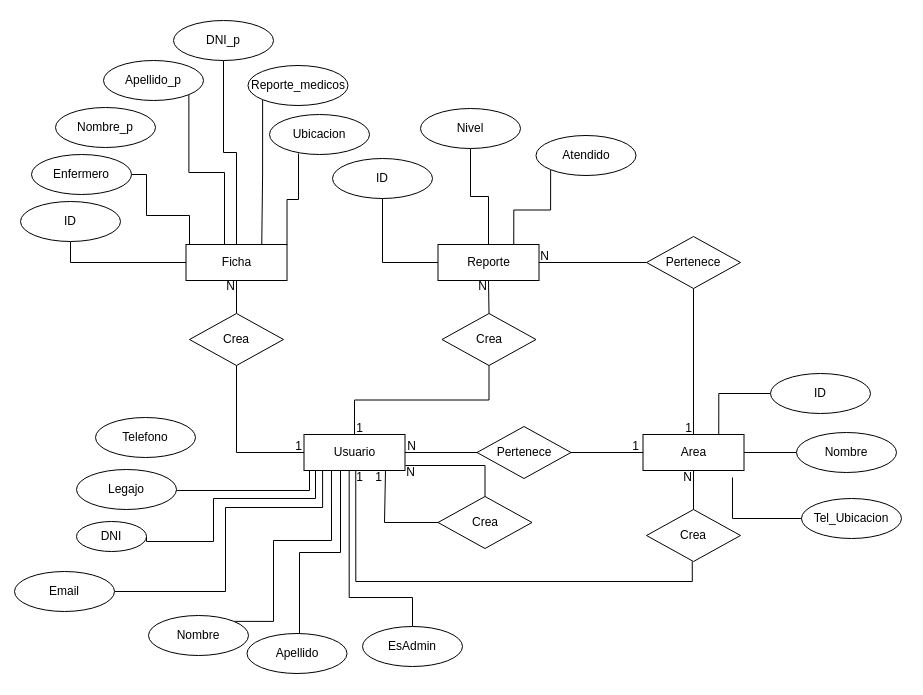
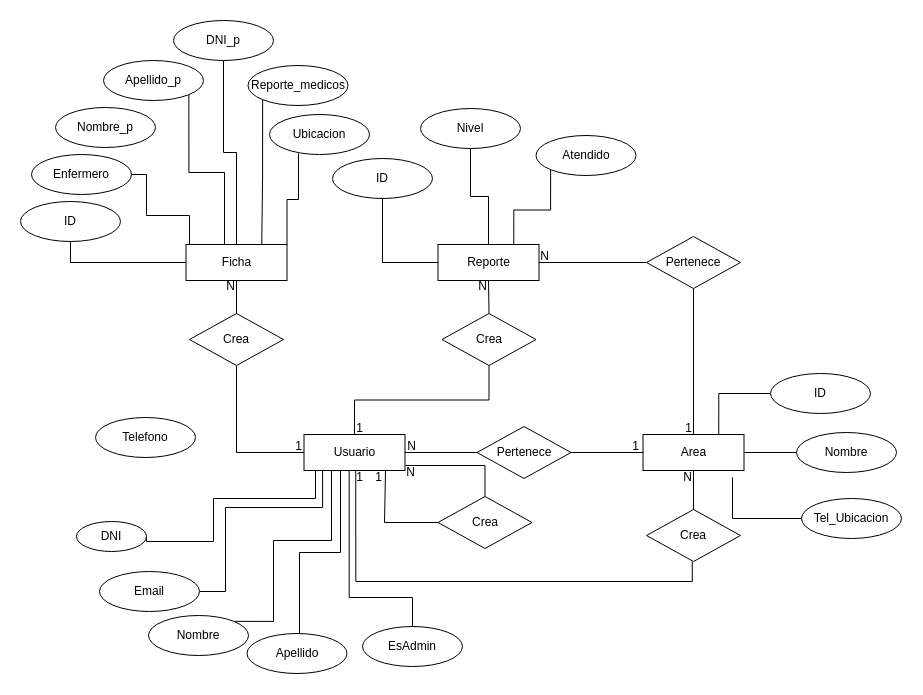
(127, 490) -> none
(253, 491) -> none
(65, 592) -> (150, 592)
